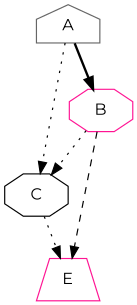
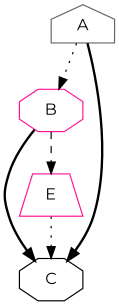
(82, 61) -> (70, 61)
(54, 102) -> (102, 149)
(72, 148) -> (5, 189)
(50, 232) -> (51, 232)
